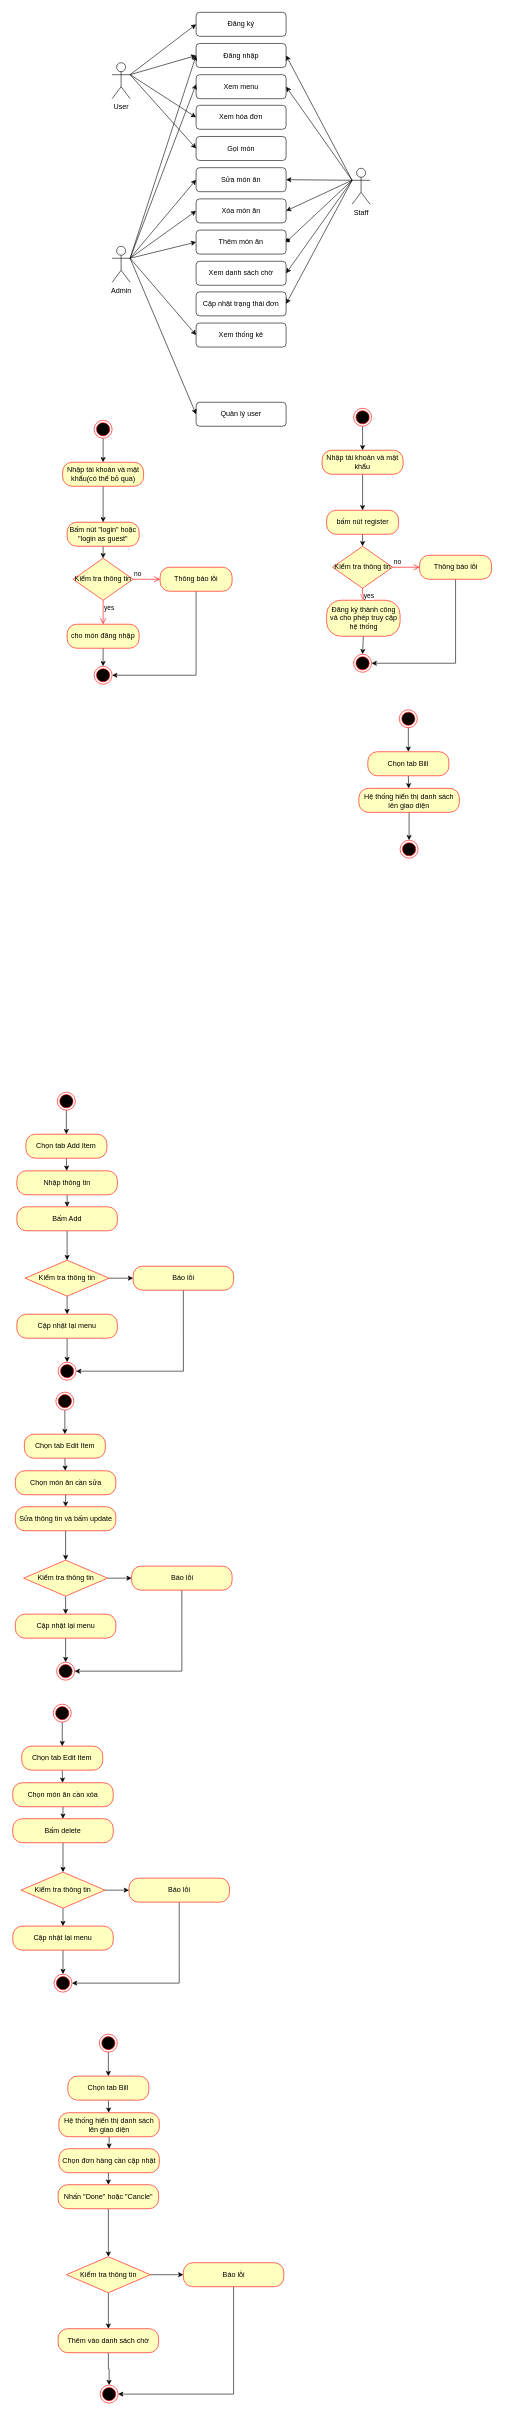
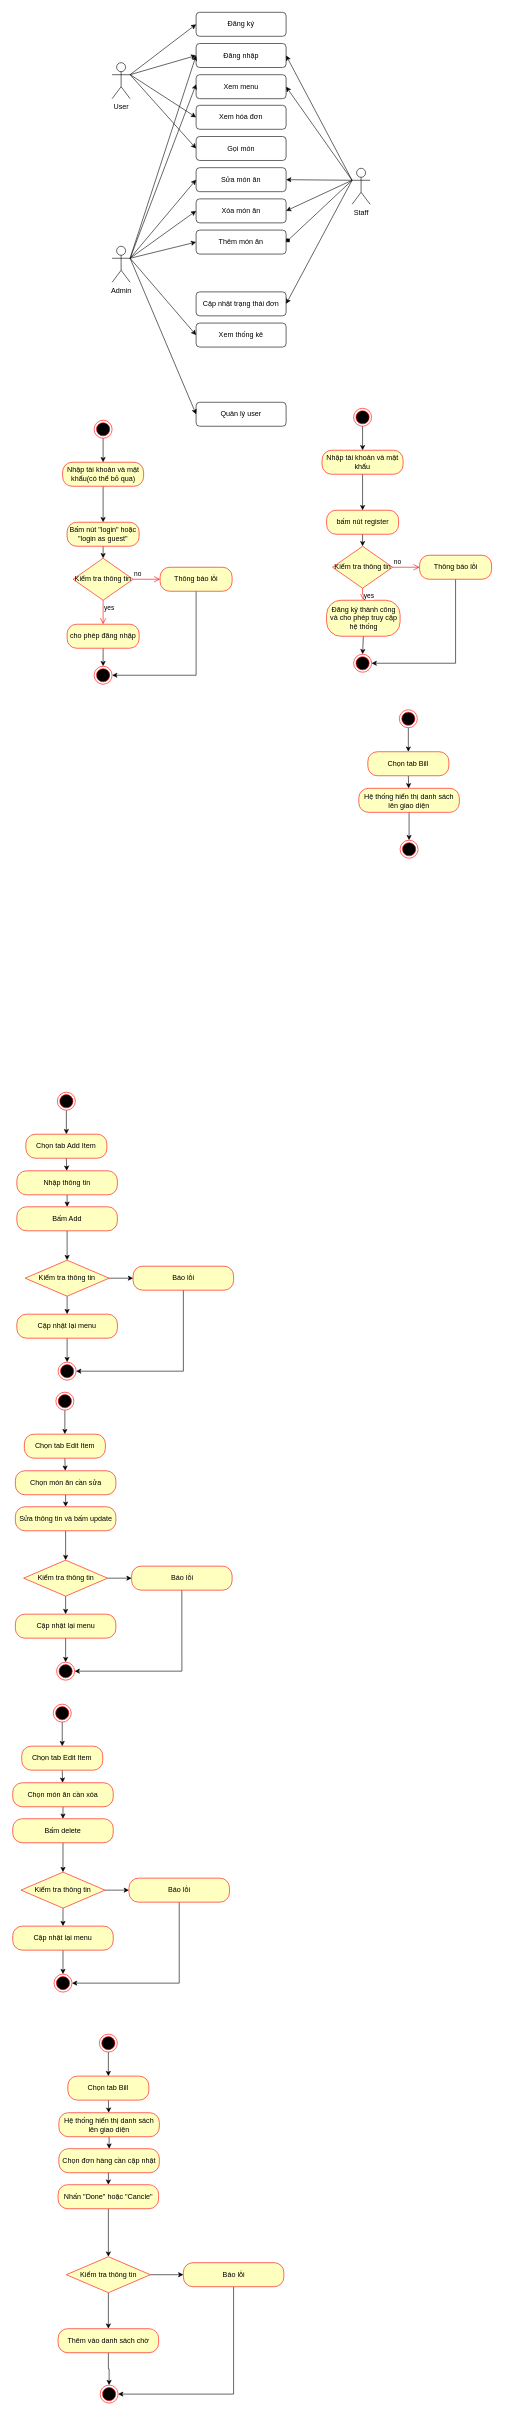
(315, 232) -> none
(241, 273) -> none
(103, 636) -> (103, 636)
